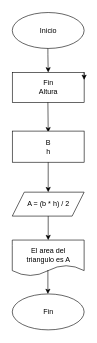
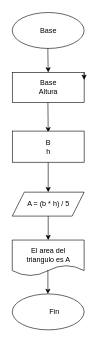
(49, 30) -> (49, 30)
(49, 87) -> (49, 87)
(49, 204) -> (49, 204)
(48, 312) -> (54, 312)
